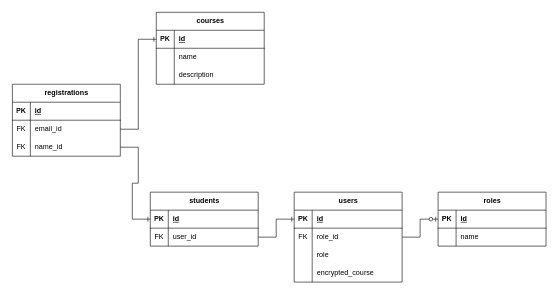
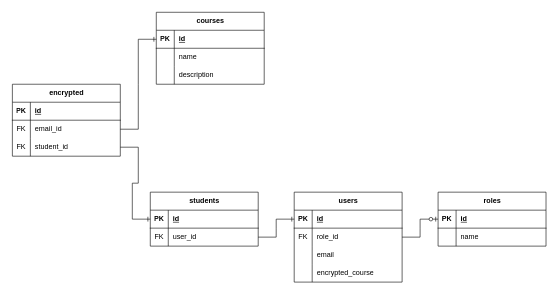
(67, 93) -> (67, 93)
(48, 147) -> (54, 147)
(324, 255) -> (325, 255)
